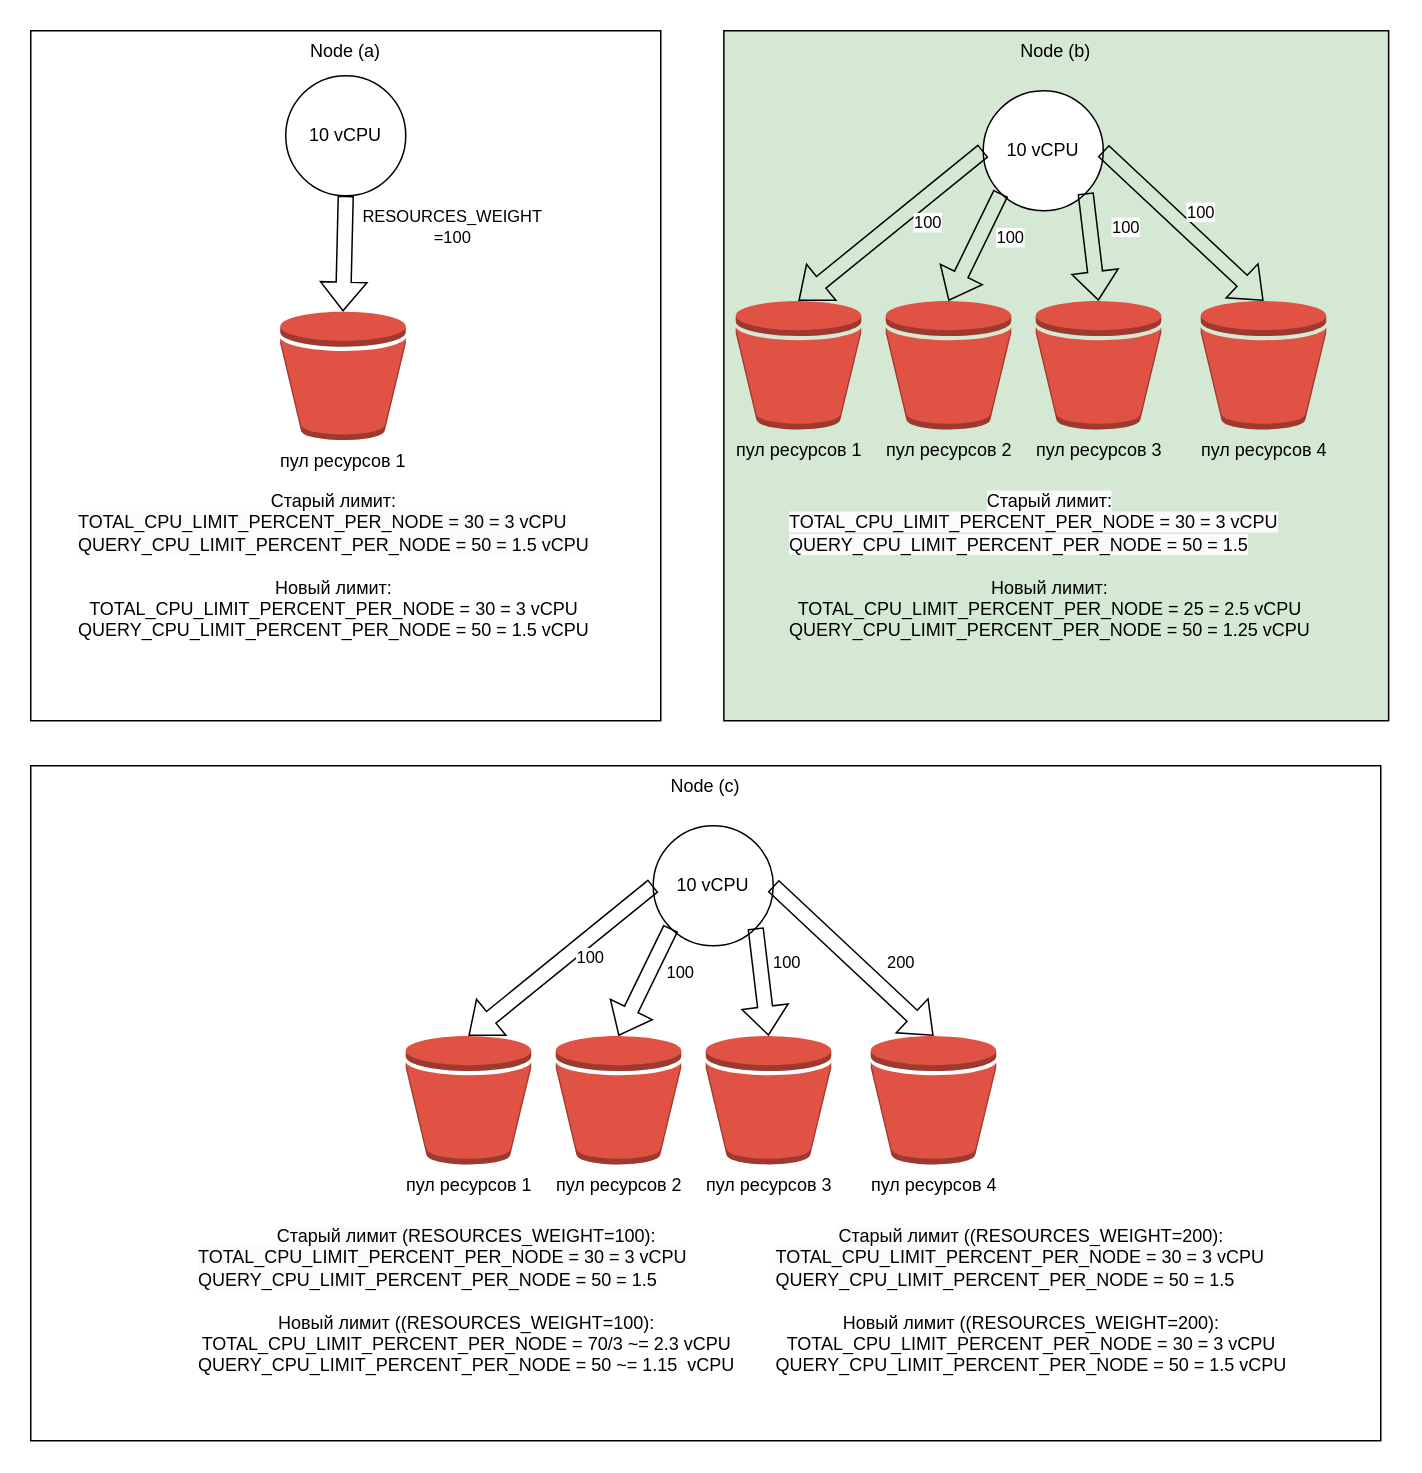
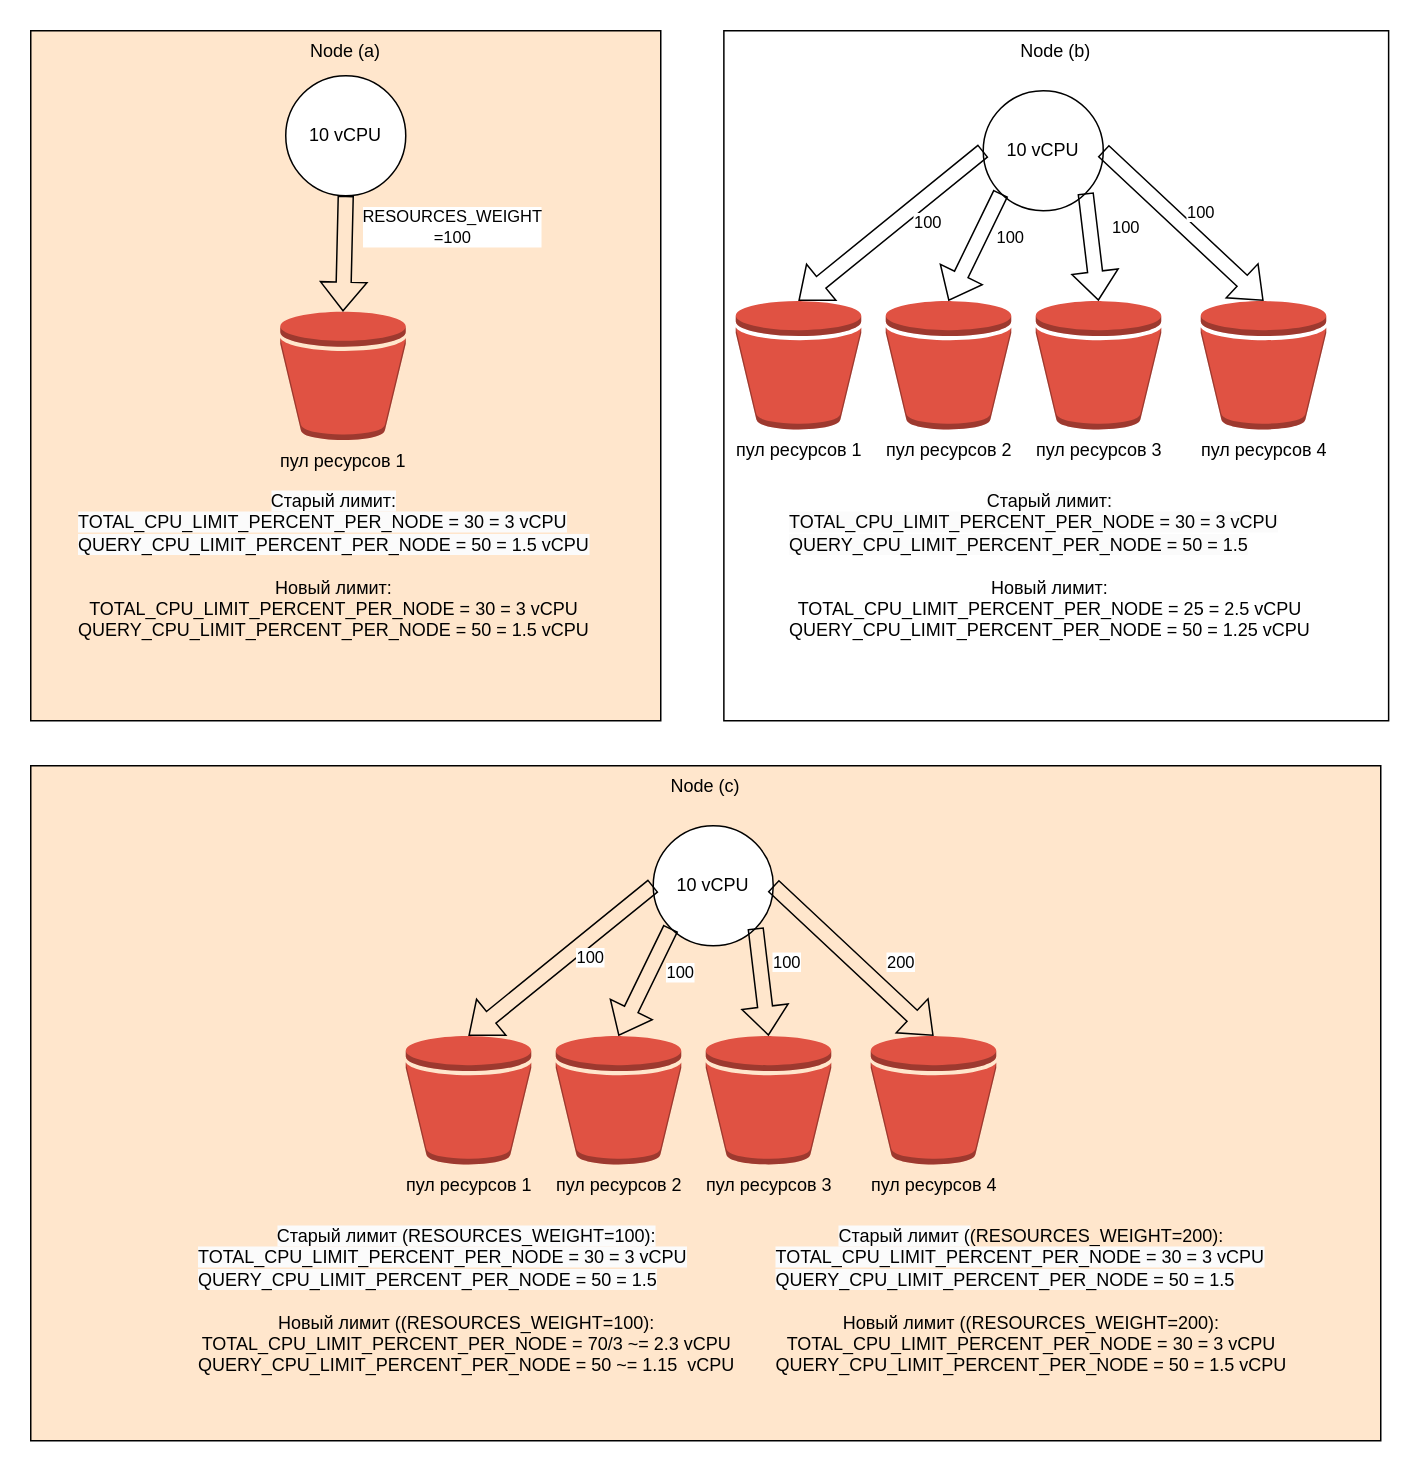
(346, 52) -> (346, 52)
(1056, 52) -> (1056, 52)
(706, 787) -> (706, 787)
